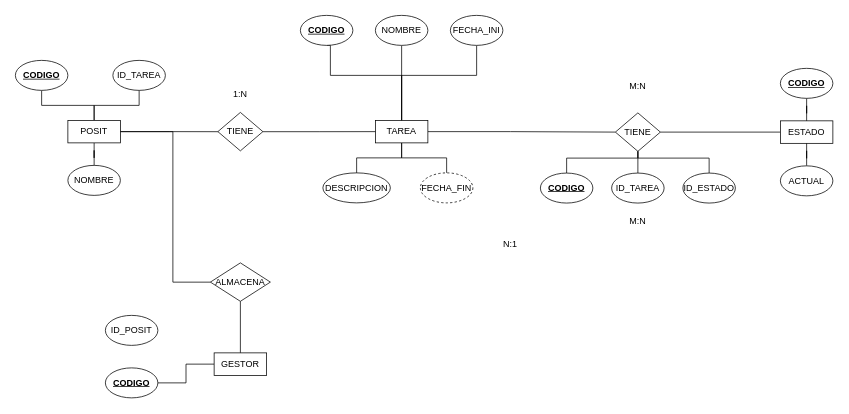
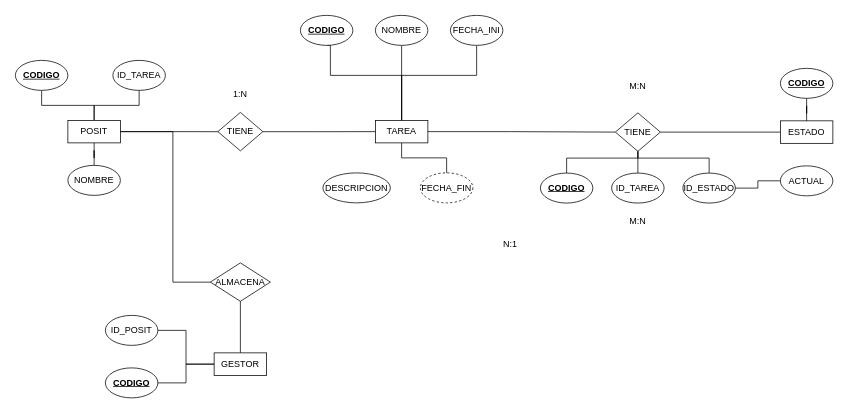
(807, 154) -> (758, 184)
(371, 158) -> none
none -> (186, 332)
